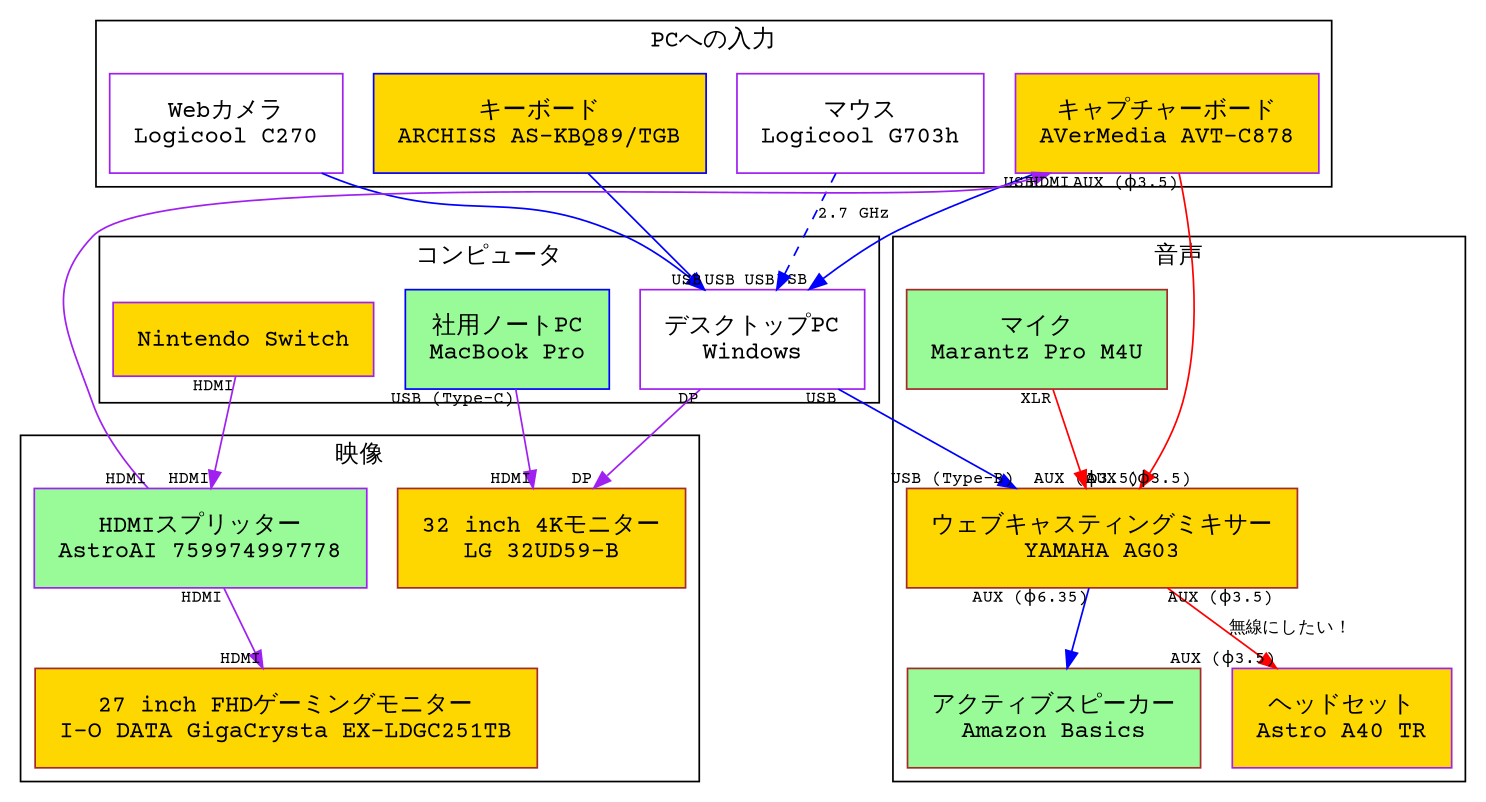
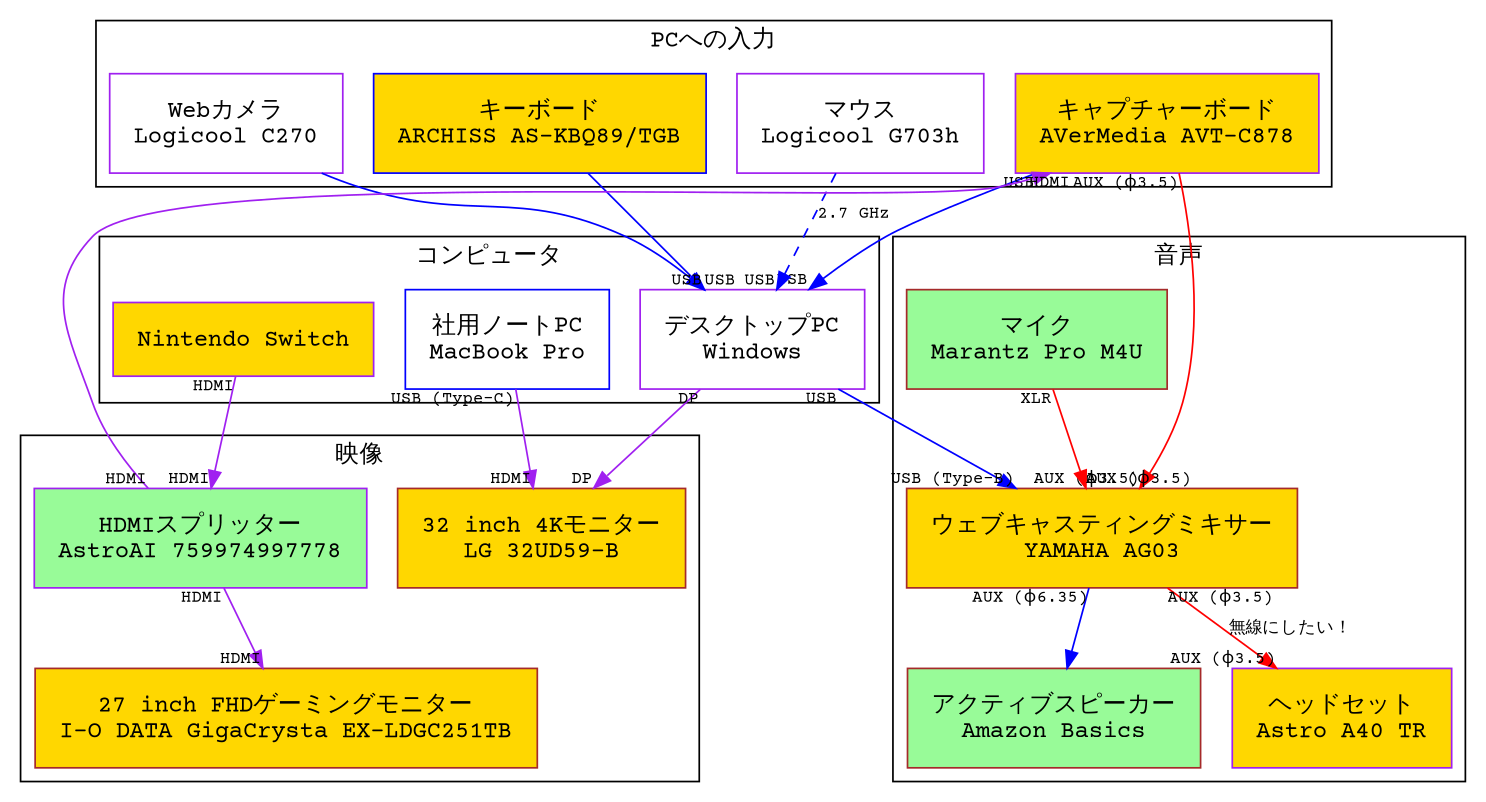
(507, 339) -> (507, 339)
